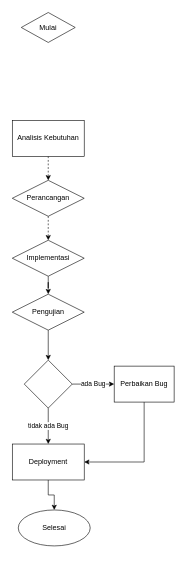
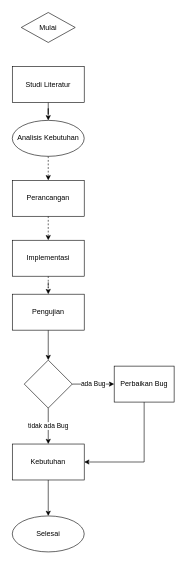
none -> (48, 84)
none -> (48, 113)
(48, 138) -> (48, 138)
(48, 198) -> (48, 198)
(48, 258) -> (48, 258)
(48, 287) -> (48, 287)
(48, 312) -> (48, 312)
(48, 462) -> (48, 462)
(54, 528) -> (48, 534)
